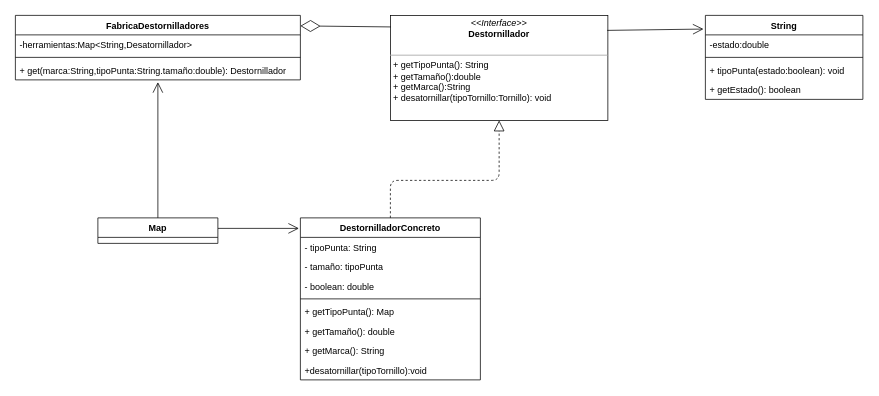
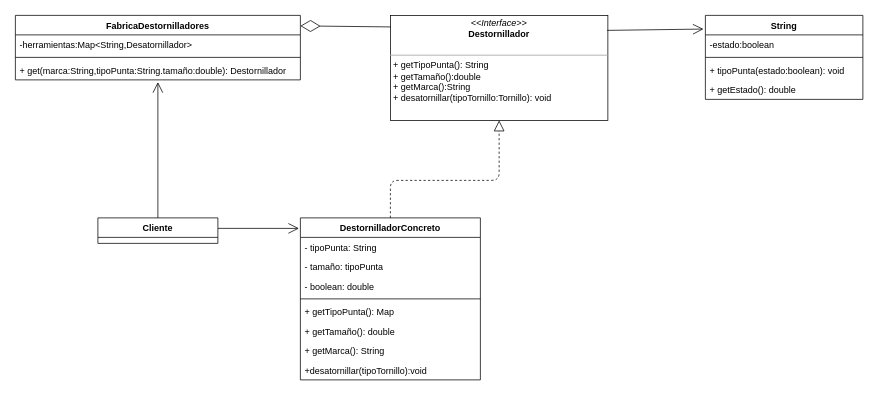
(742, 45) -> (745, 45)
(760, 90) -> (758, 90)
(158, 228) -> (158, 228)
